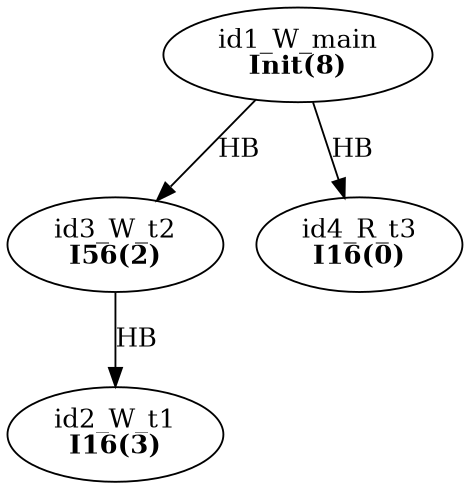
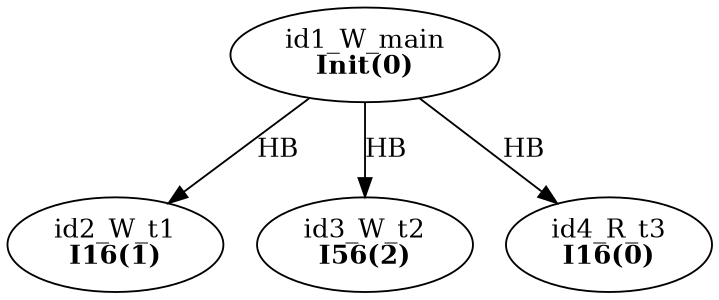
(298, 66) -> (365, 66)
(115, 330) -> (246, 145)
(115, 446) -> (115, 256)
